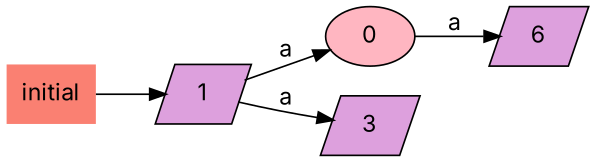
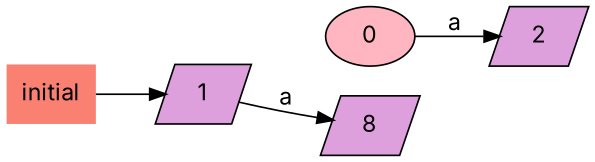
(539, 36) -> (539, 36)
(279, 68) -> none
(370, 126) -> (370, 126)
